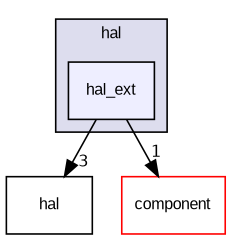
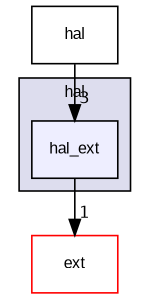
(84, 142) -> (75, 88)
(173, 205) -> (75, 264)
